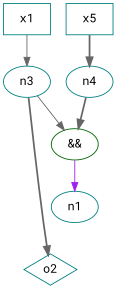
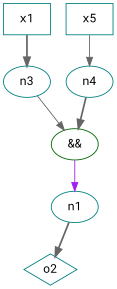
(27, 46) -> (27, 46)
(90, 46) -> (90, 46)
(37, 172) -> (64, 235)
